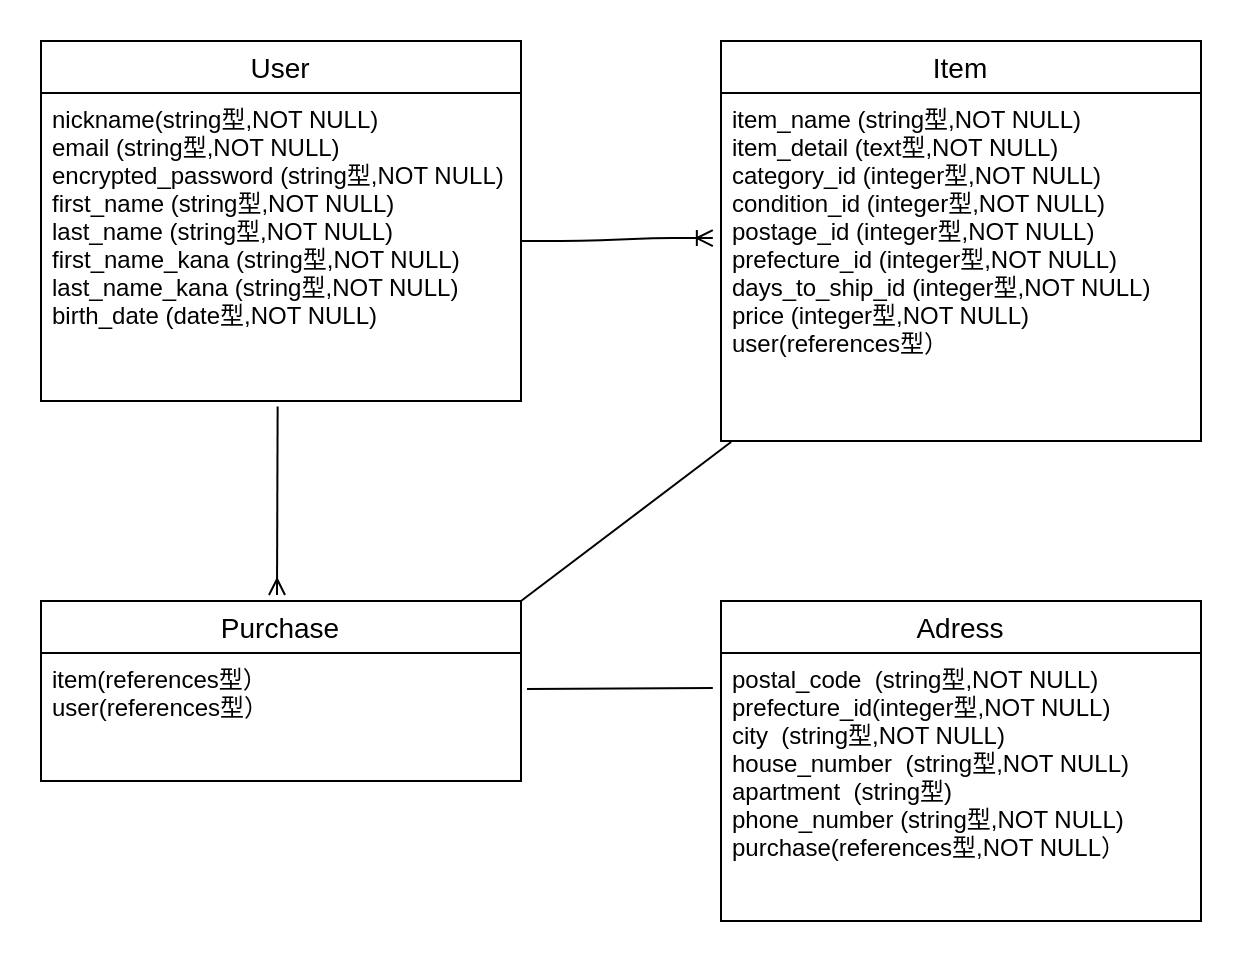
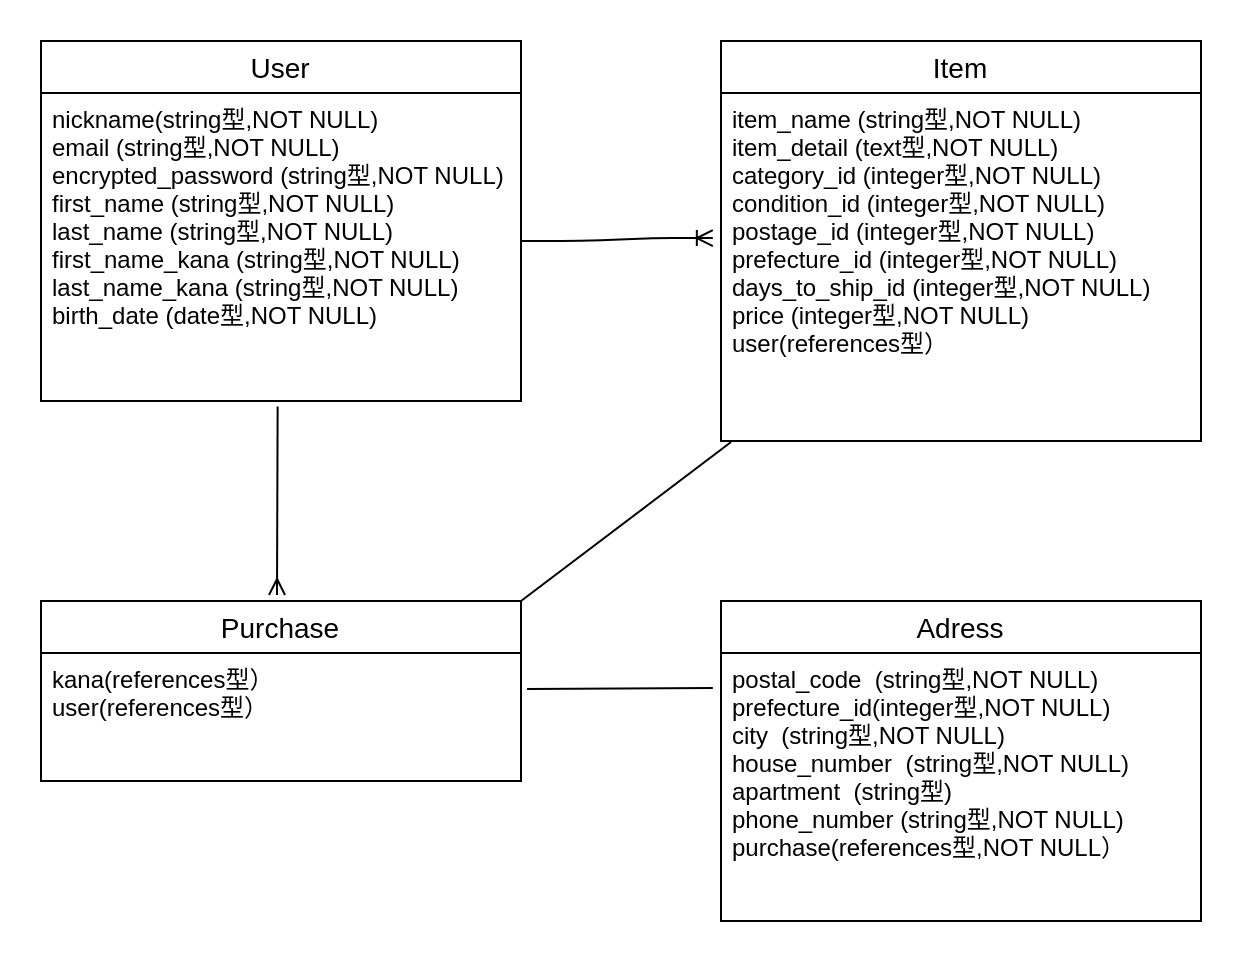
(174, 680) -> (177, 680)
